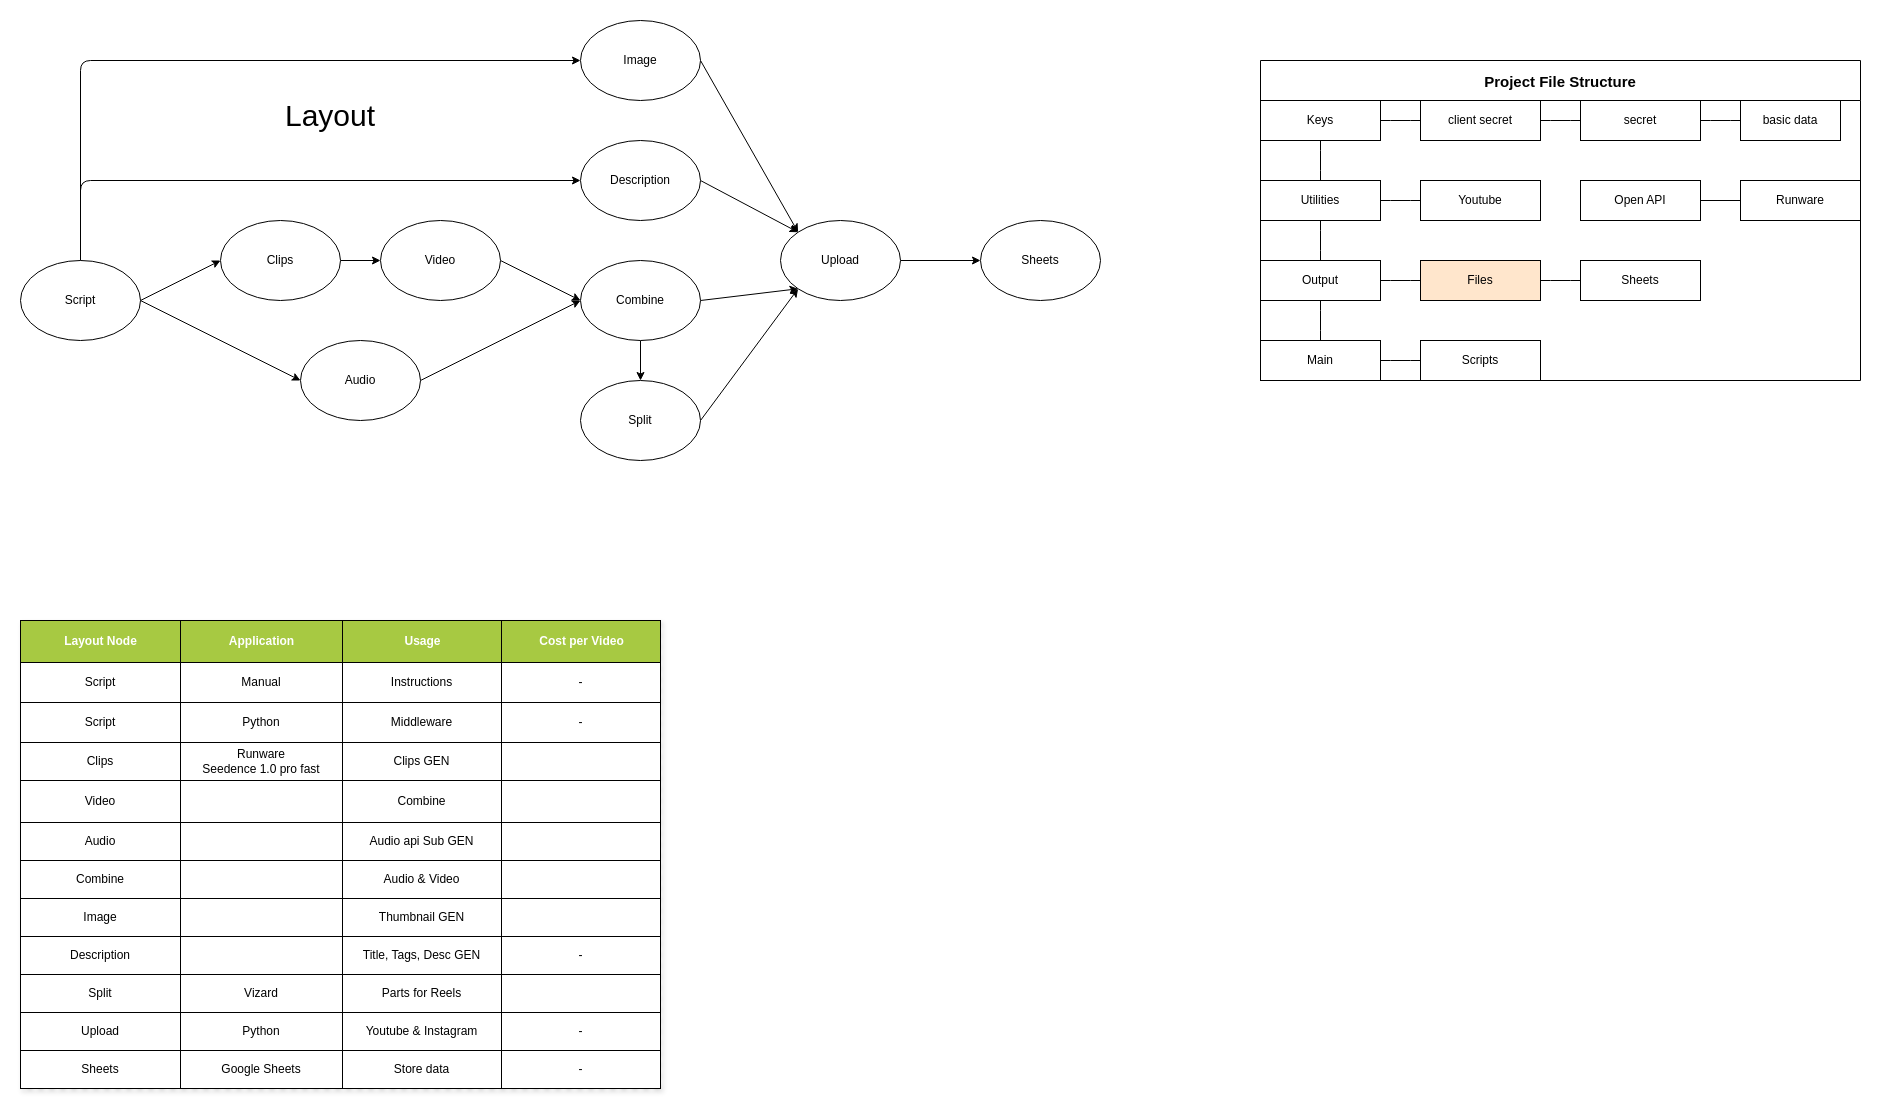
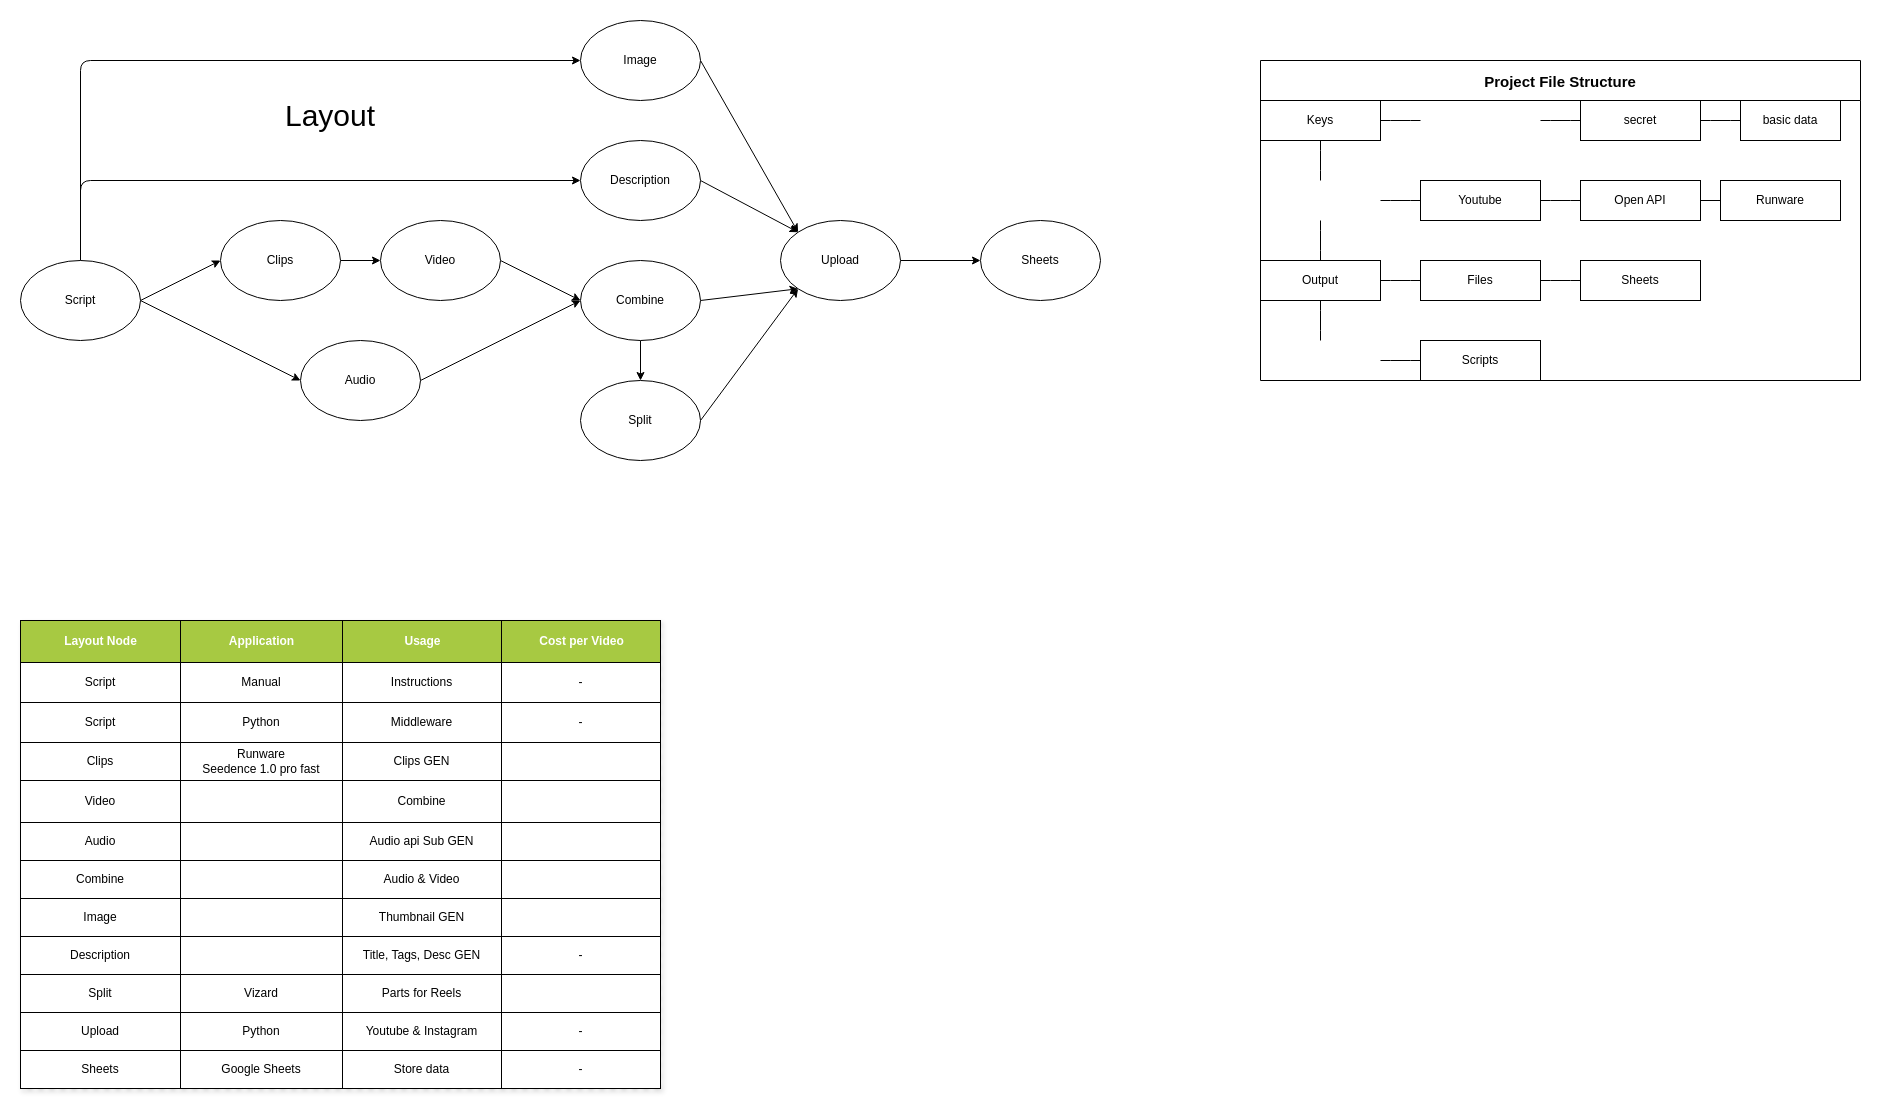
(1481, 121) -> none
(1321, 201) -> none
none -> (1561, 201)
(1801, 201) -> (1781, 201)
(1481, 281) -> (1481, 281)
(1321, 361) -> none
